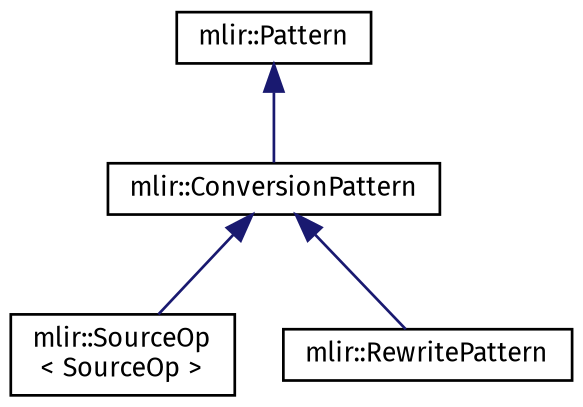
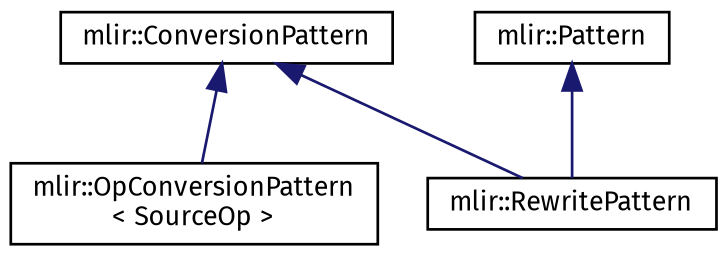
(274, 127) -> (572, 134)
(123, 355) -> (194, 204)
